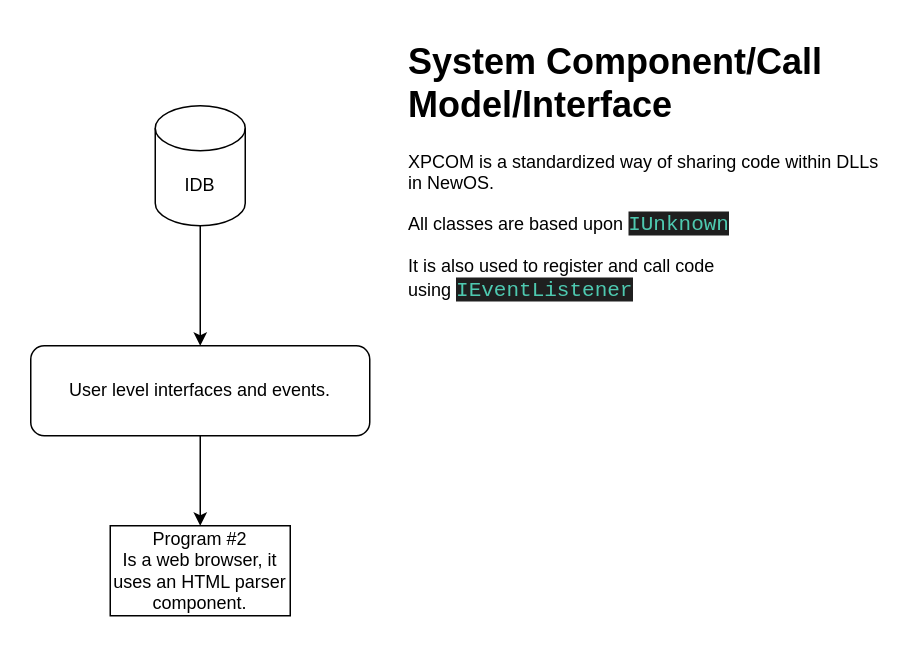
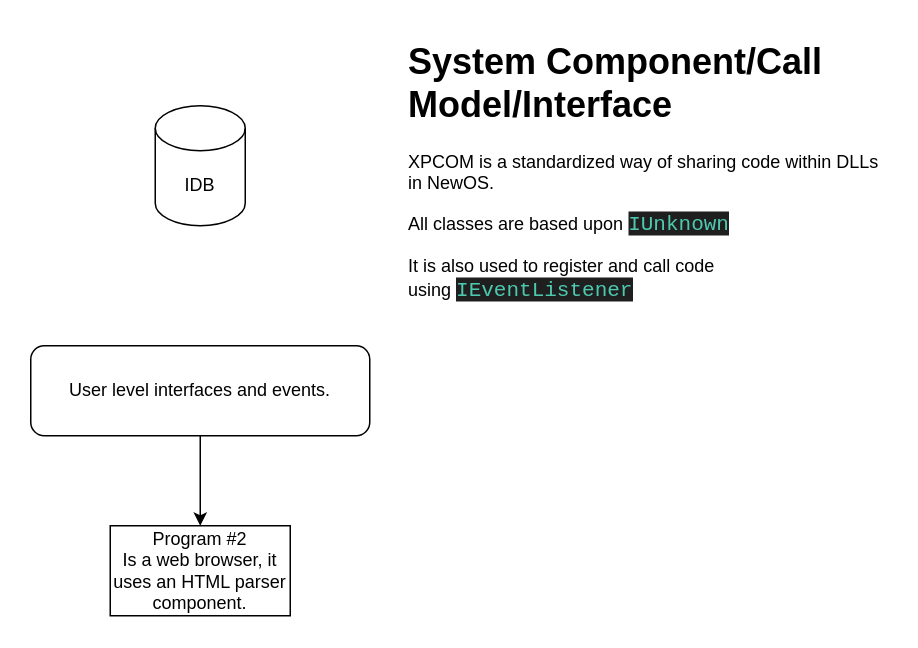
(200, 281) -> none
